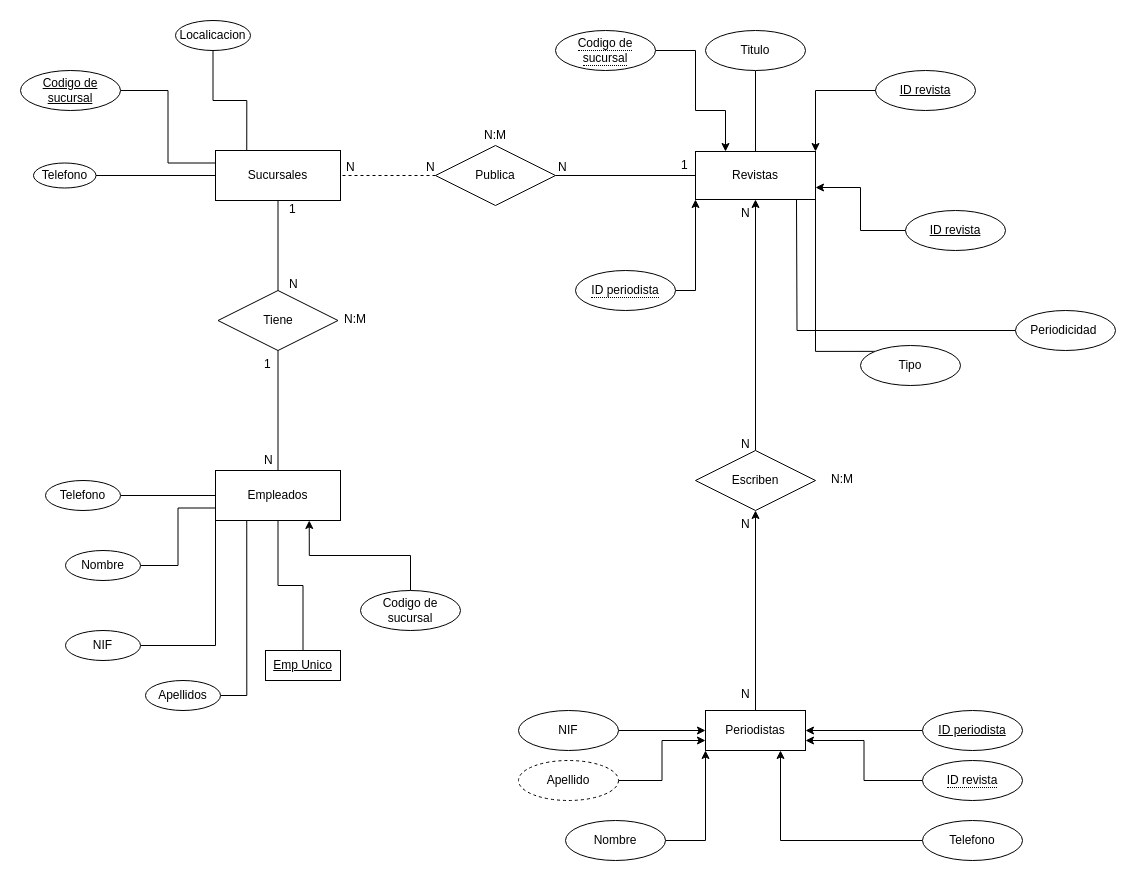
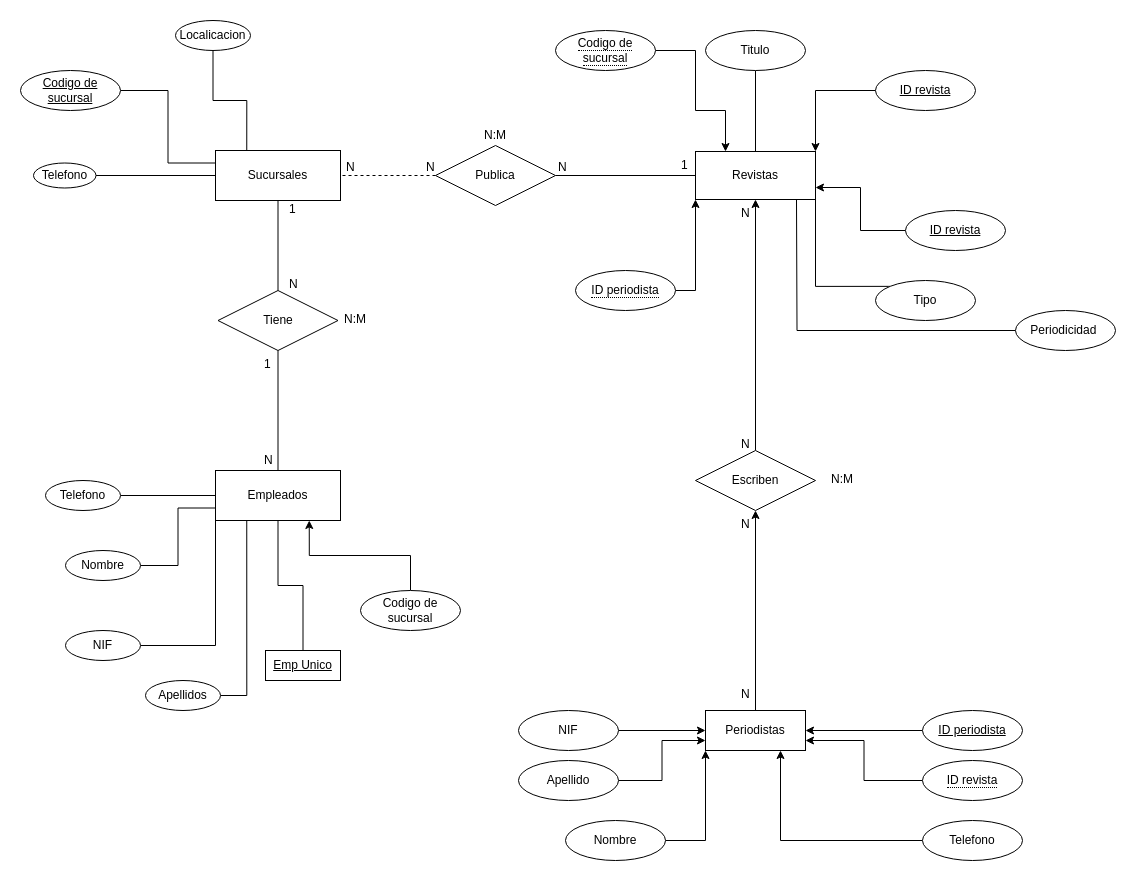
(911, 366) -> (926, 301)
(569, 781) -> (569, 781)
